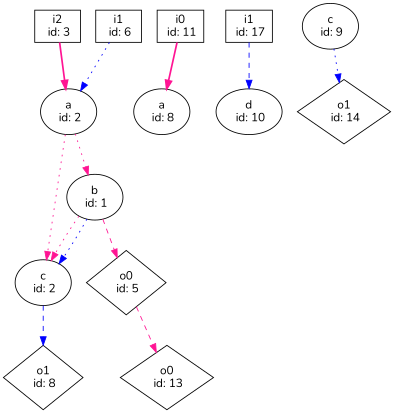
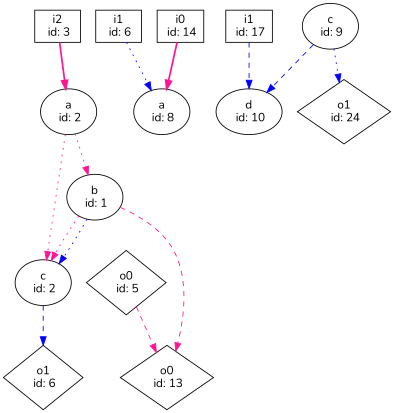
(180, 26) -> (180, 26)
(97, 63) -> (137, 63)
none -> (293, 66)
(344, 112) -> (344, 112)
(109, 234) -> (179, 262)
(43, 378) -> (43, 378)
